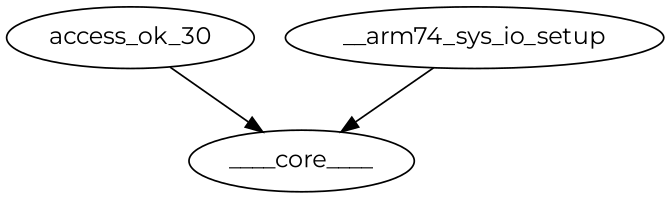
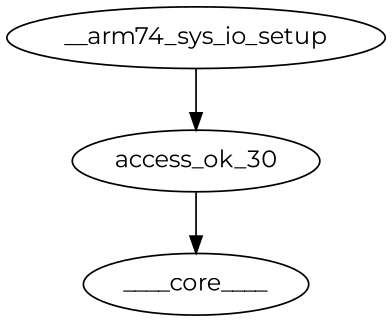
(395, 95) -> (196, 91)
